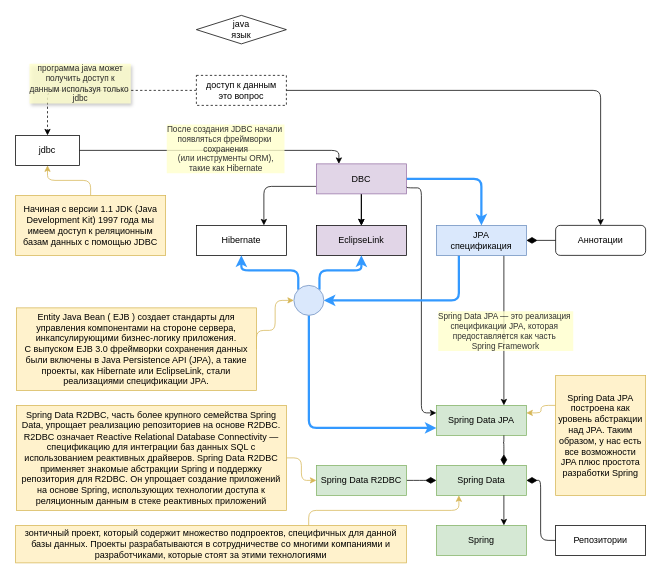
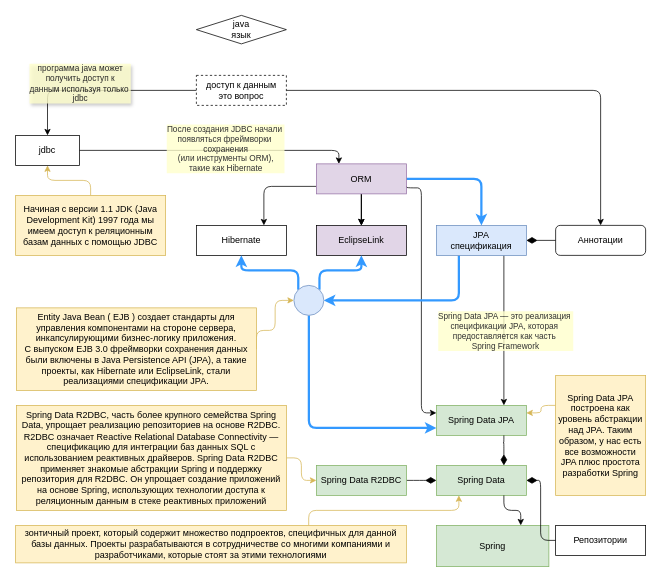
(163, 90) -> (163, 90)
(361, 179) -> (361, 179)
(481, 540) -> (492, 546)
